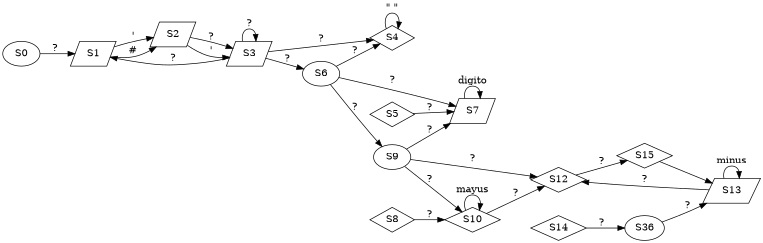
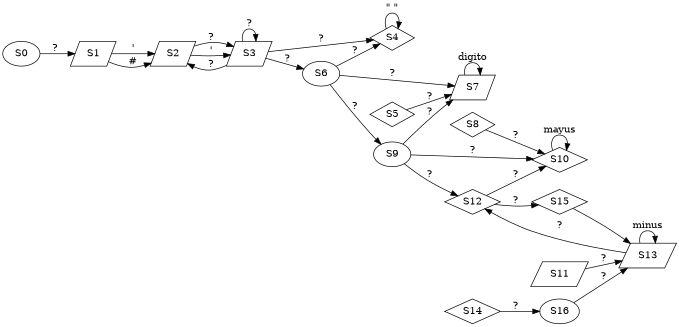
(173, 65) -> (210, 70)
(512, 201) -> (513, 182)
(645, 228) -> (560, 311)
none -> (560, 274)
